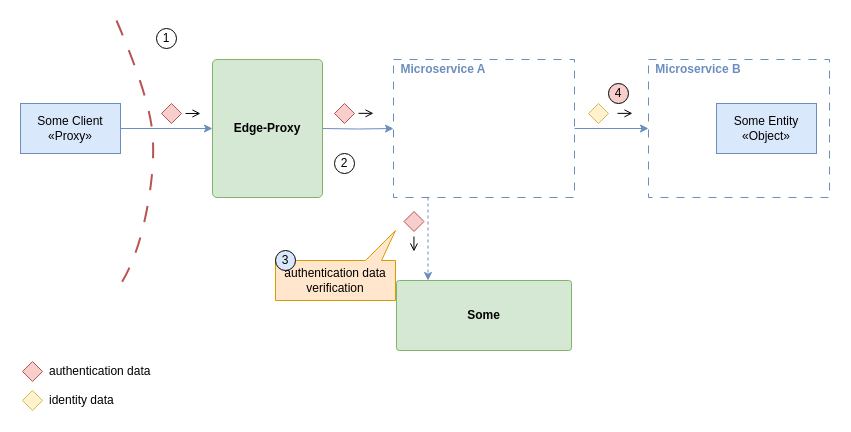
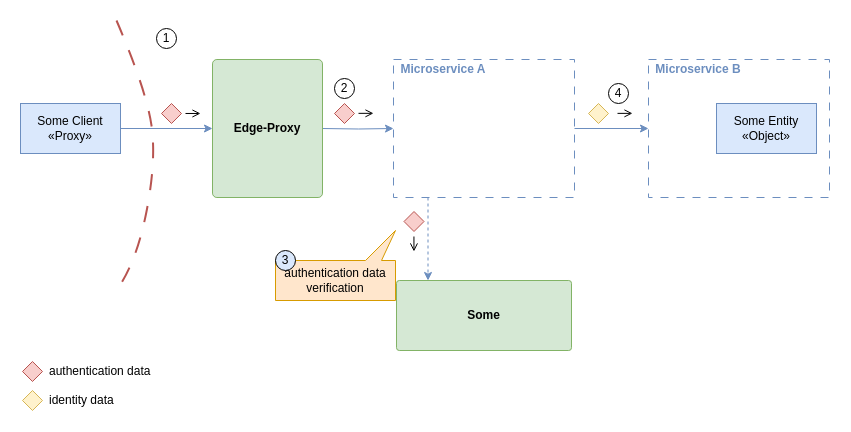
(619, 94) -> (619, 94)
(345, 164) -> (345, 89)
